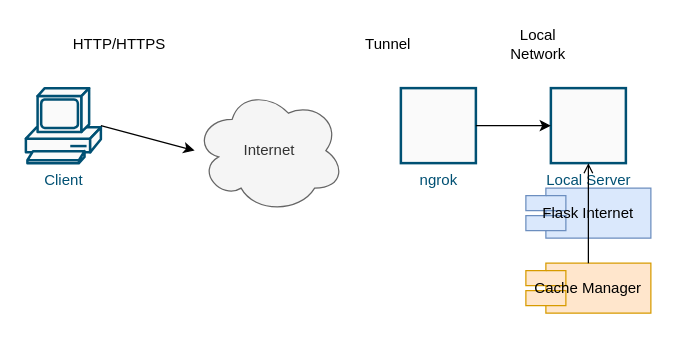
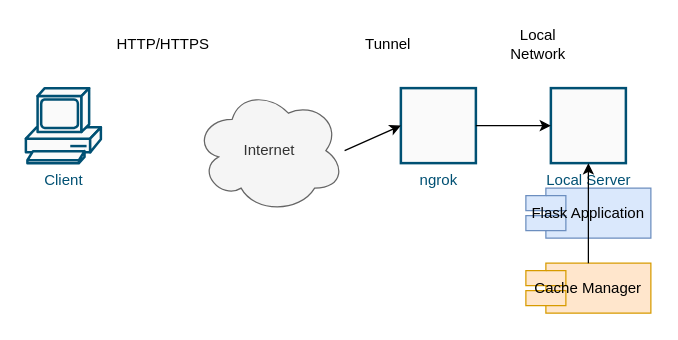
(119, 44) -> (163, 44)
(143, 137) -> none
none -> (368, 140)
(588, 170) -> (588, 173)
(588, 213) -> (588, 213)
